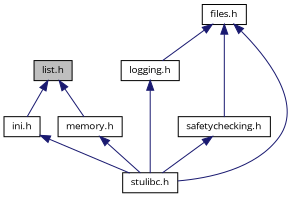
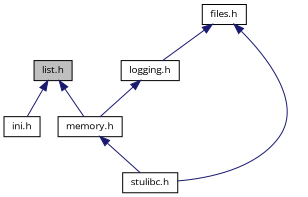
(224, 127) -> none
(150, 132) -> (116, 102)
(90, 156) -> none
